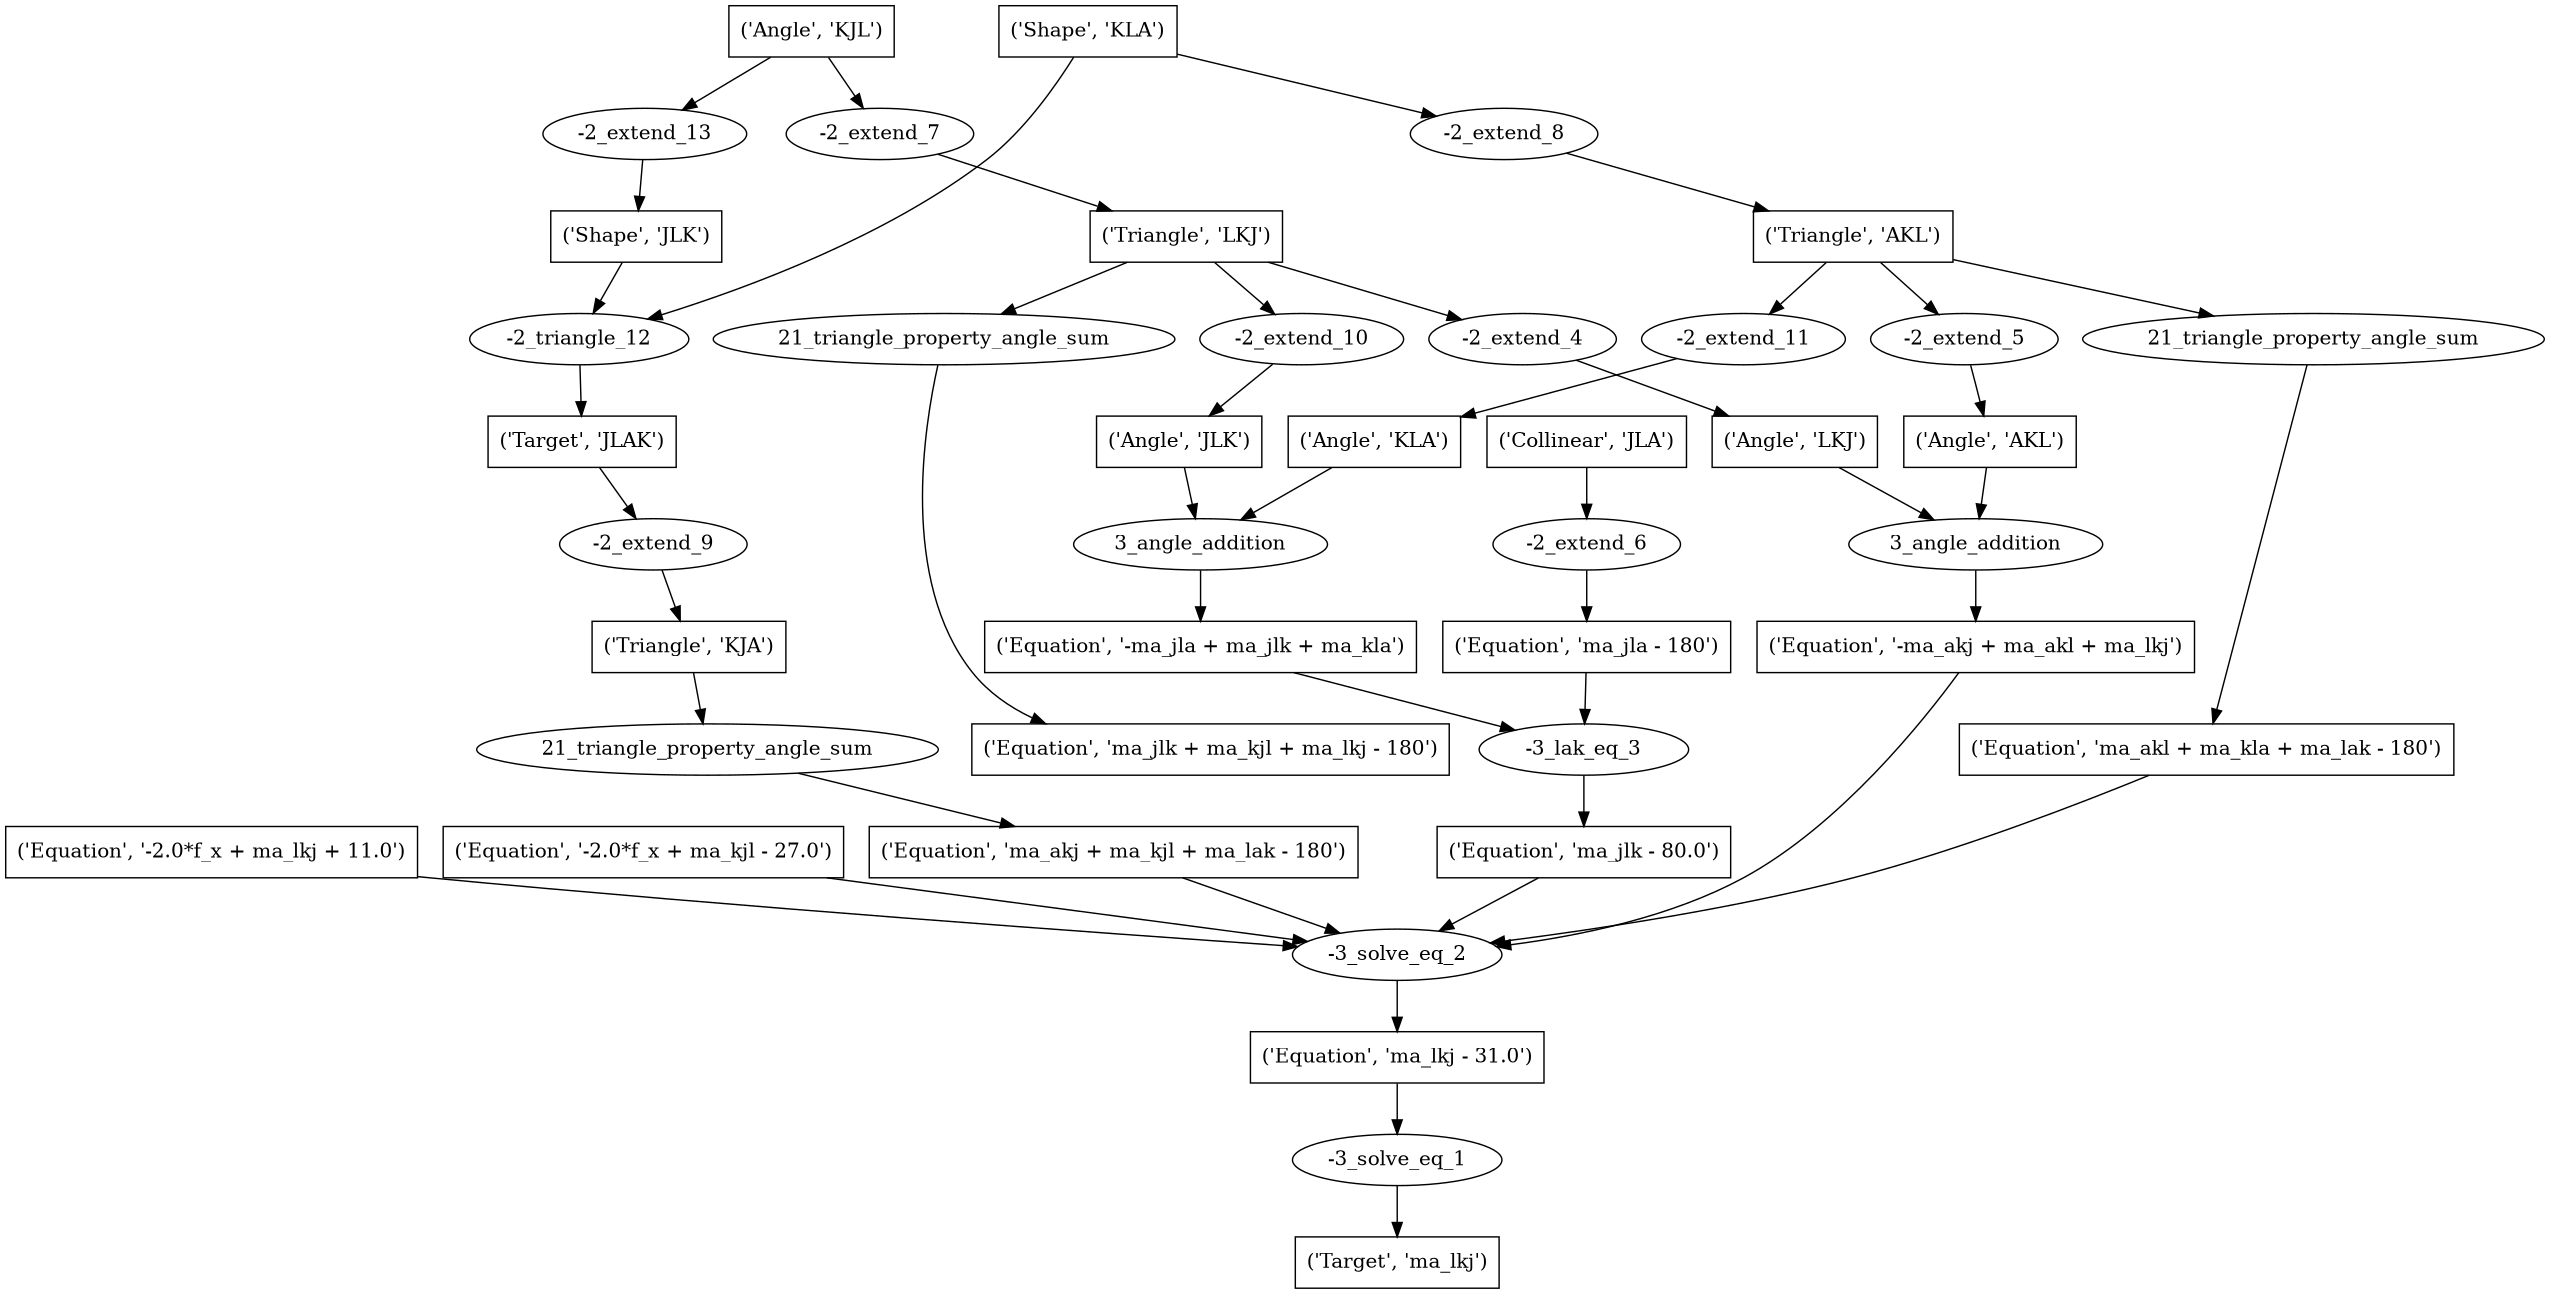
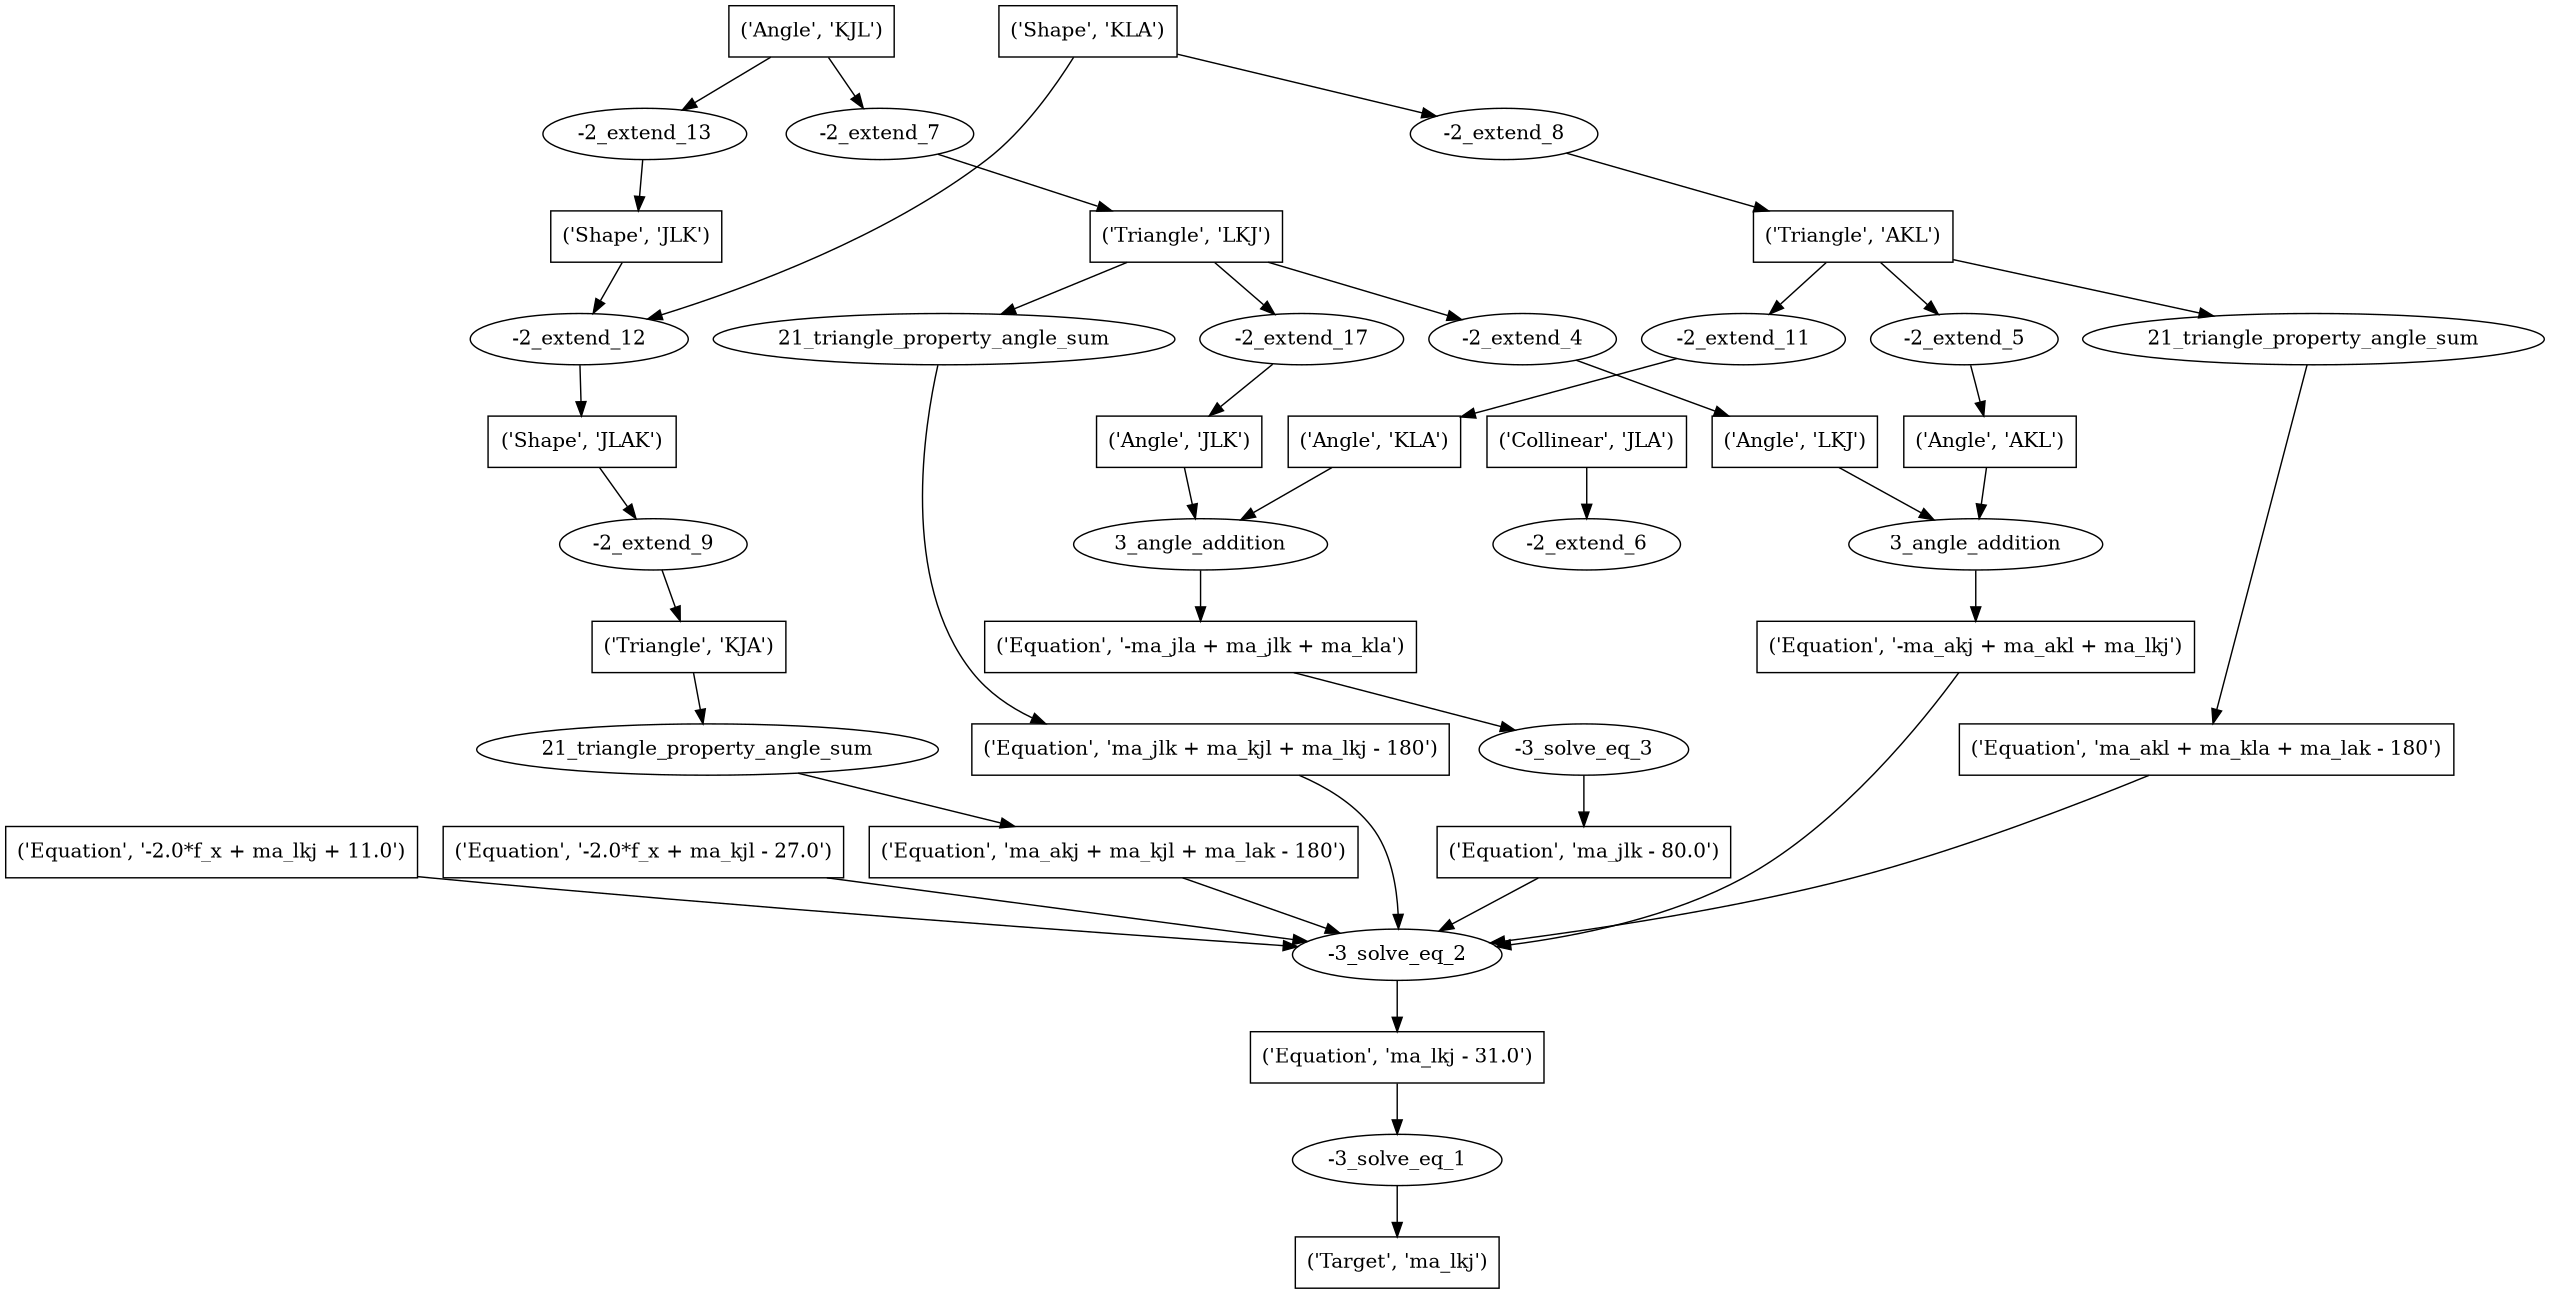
(579, 339) -> (579, 339)
(1302, 339) -> (1302, 339)
(582, 442) -> (582, 442)
(1587, 647) -> none
(1584, 750) -> (1584, 750)
none -> (1373, 828)
